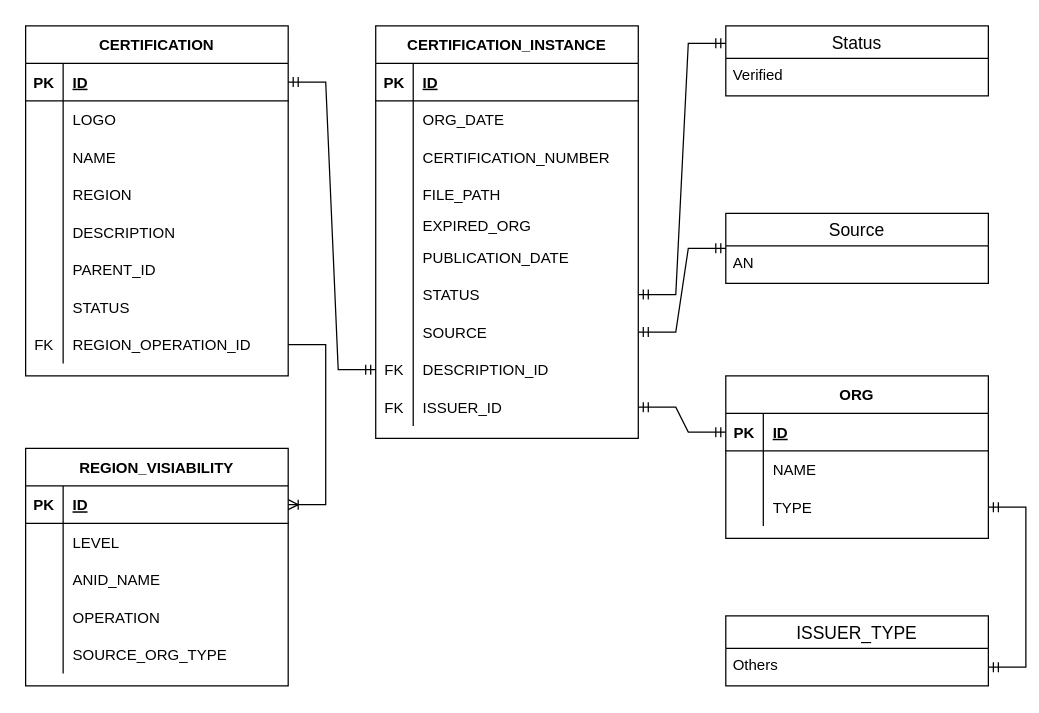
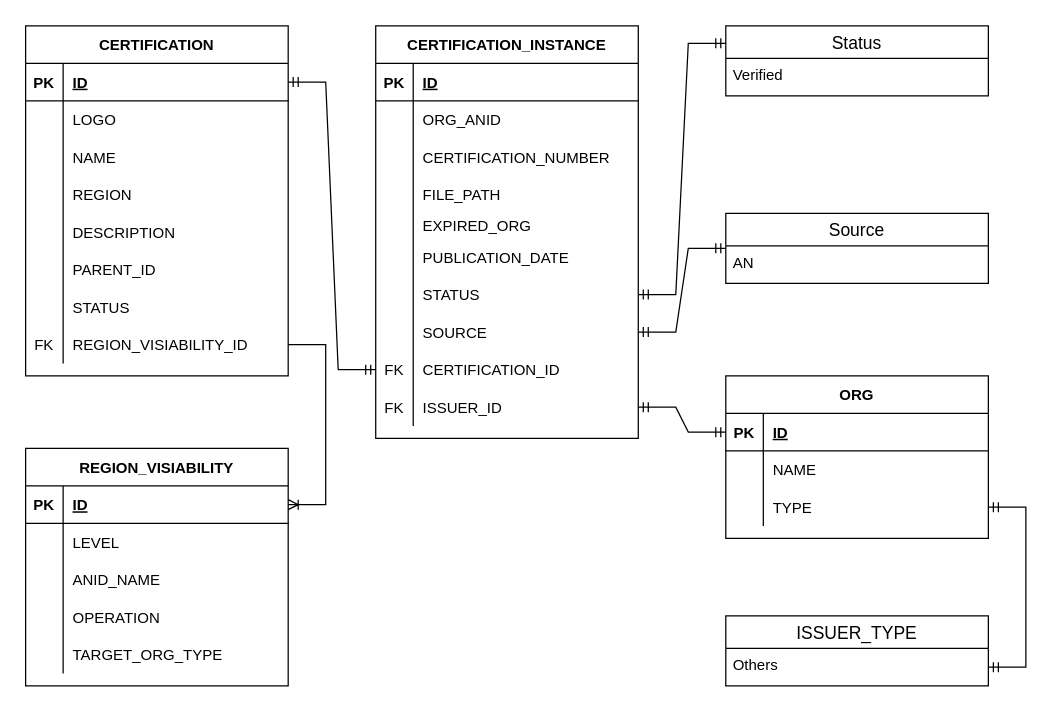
(456, 120) -> (456, 120)
(152, 345) -> (161, 345)
(481, 370) -> (490, 370)
(136, 655) -> (136, 655)
